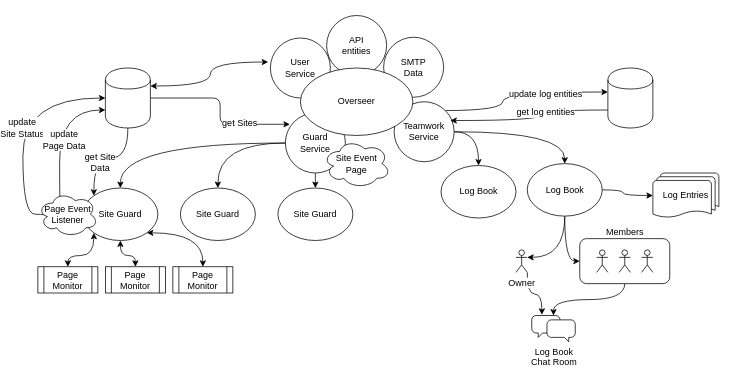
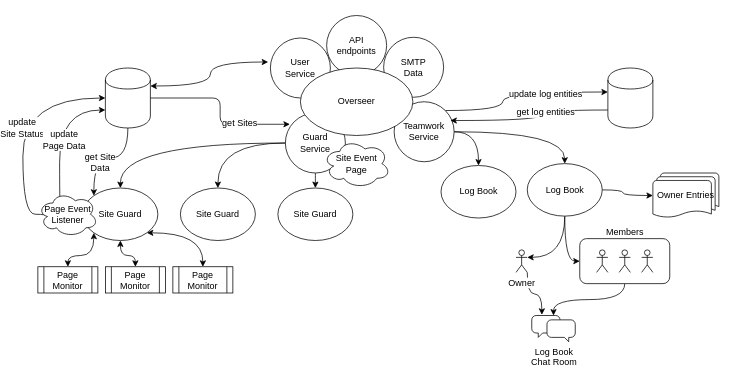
(357, 45) -> (357, 45)
(686, 195) -> (686, 195)
